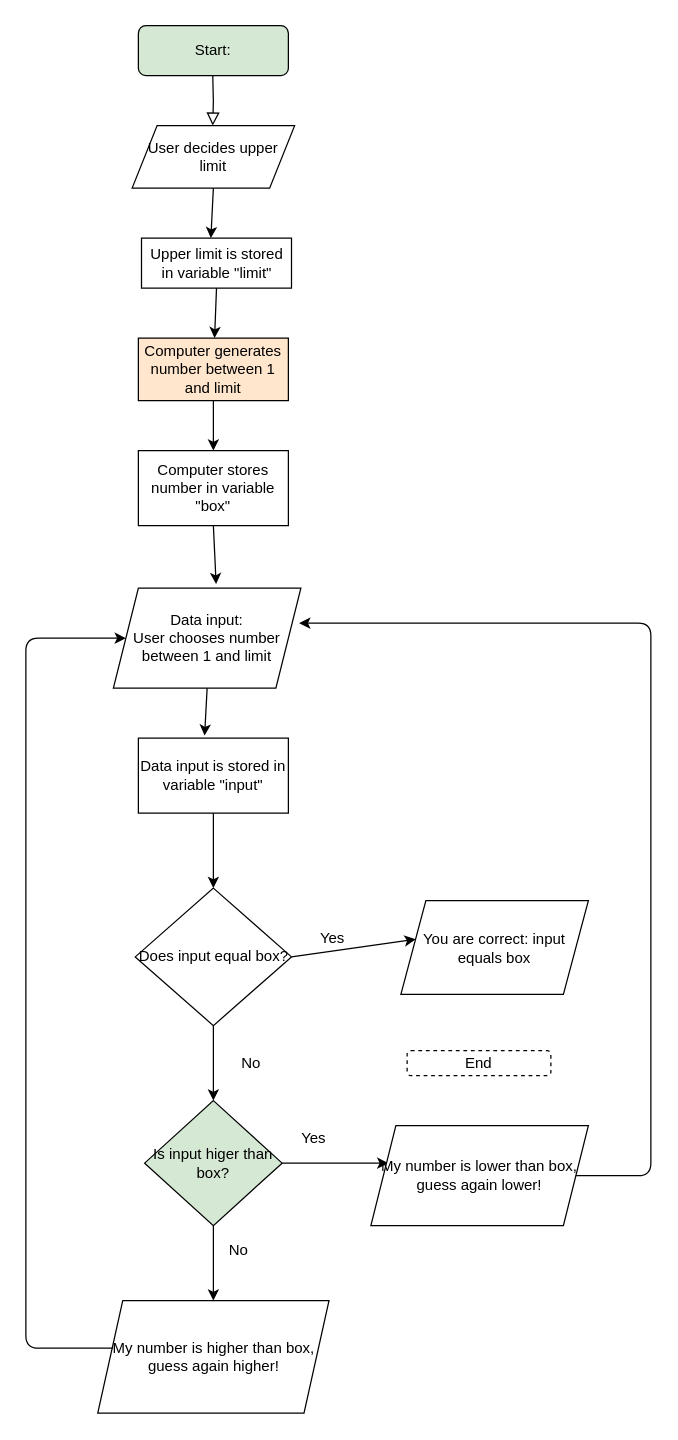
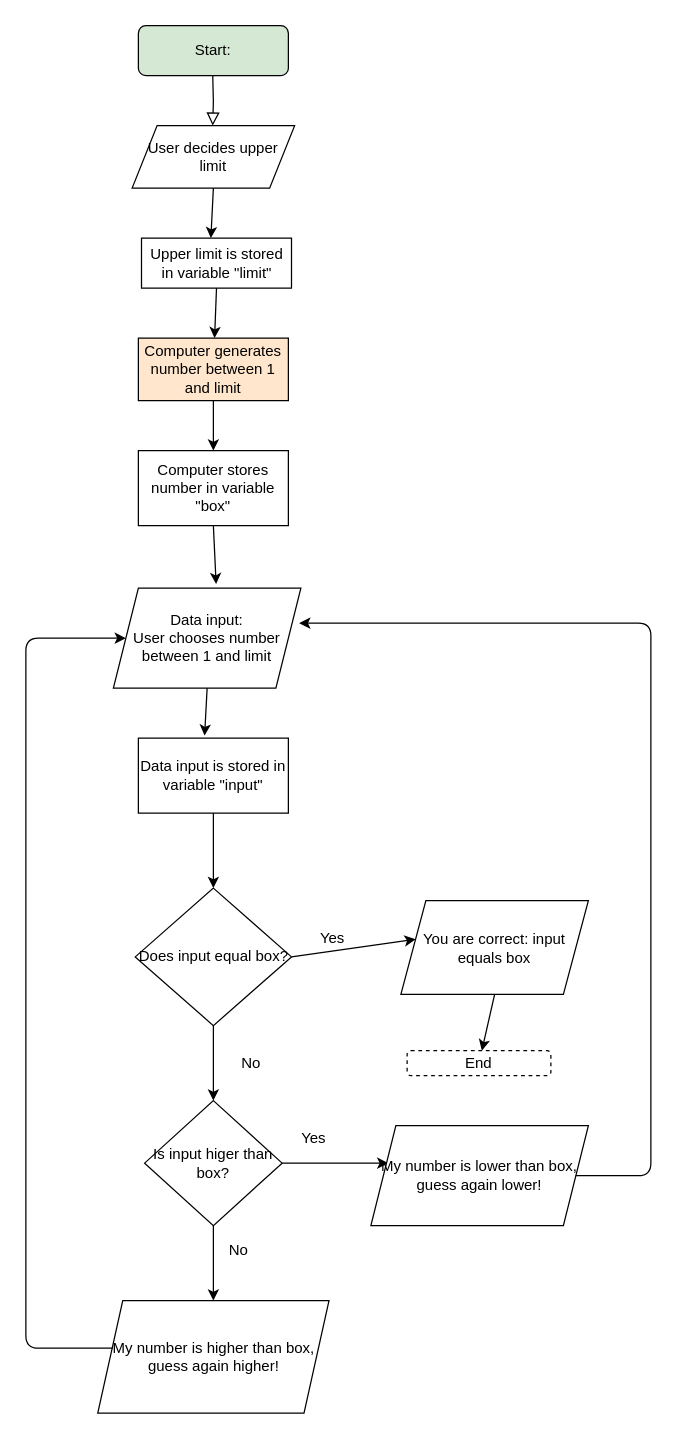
none -> (489, 1018)
(213, 1163) -> (213, 1163)
